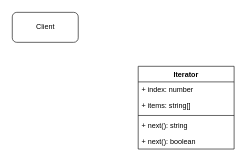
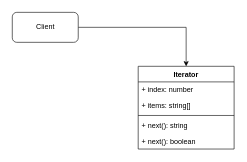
none -> (185, 27)
